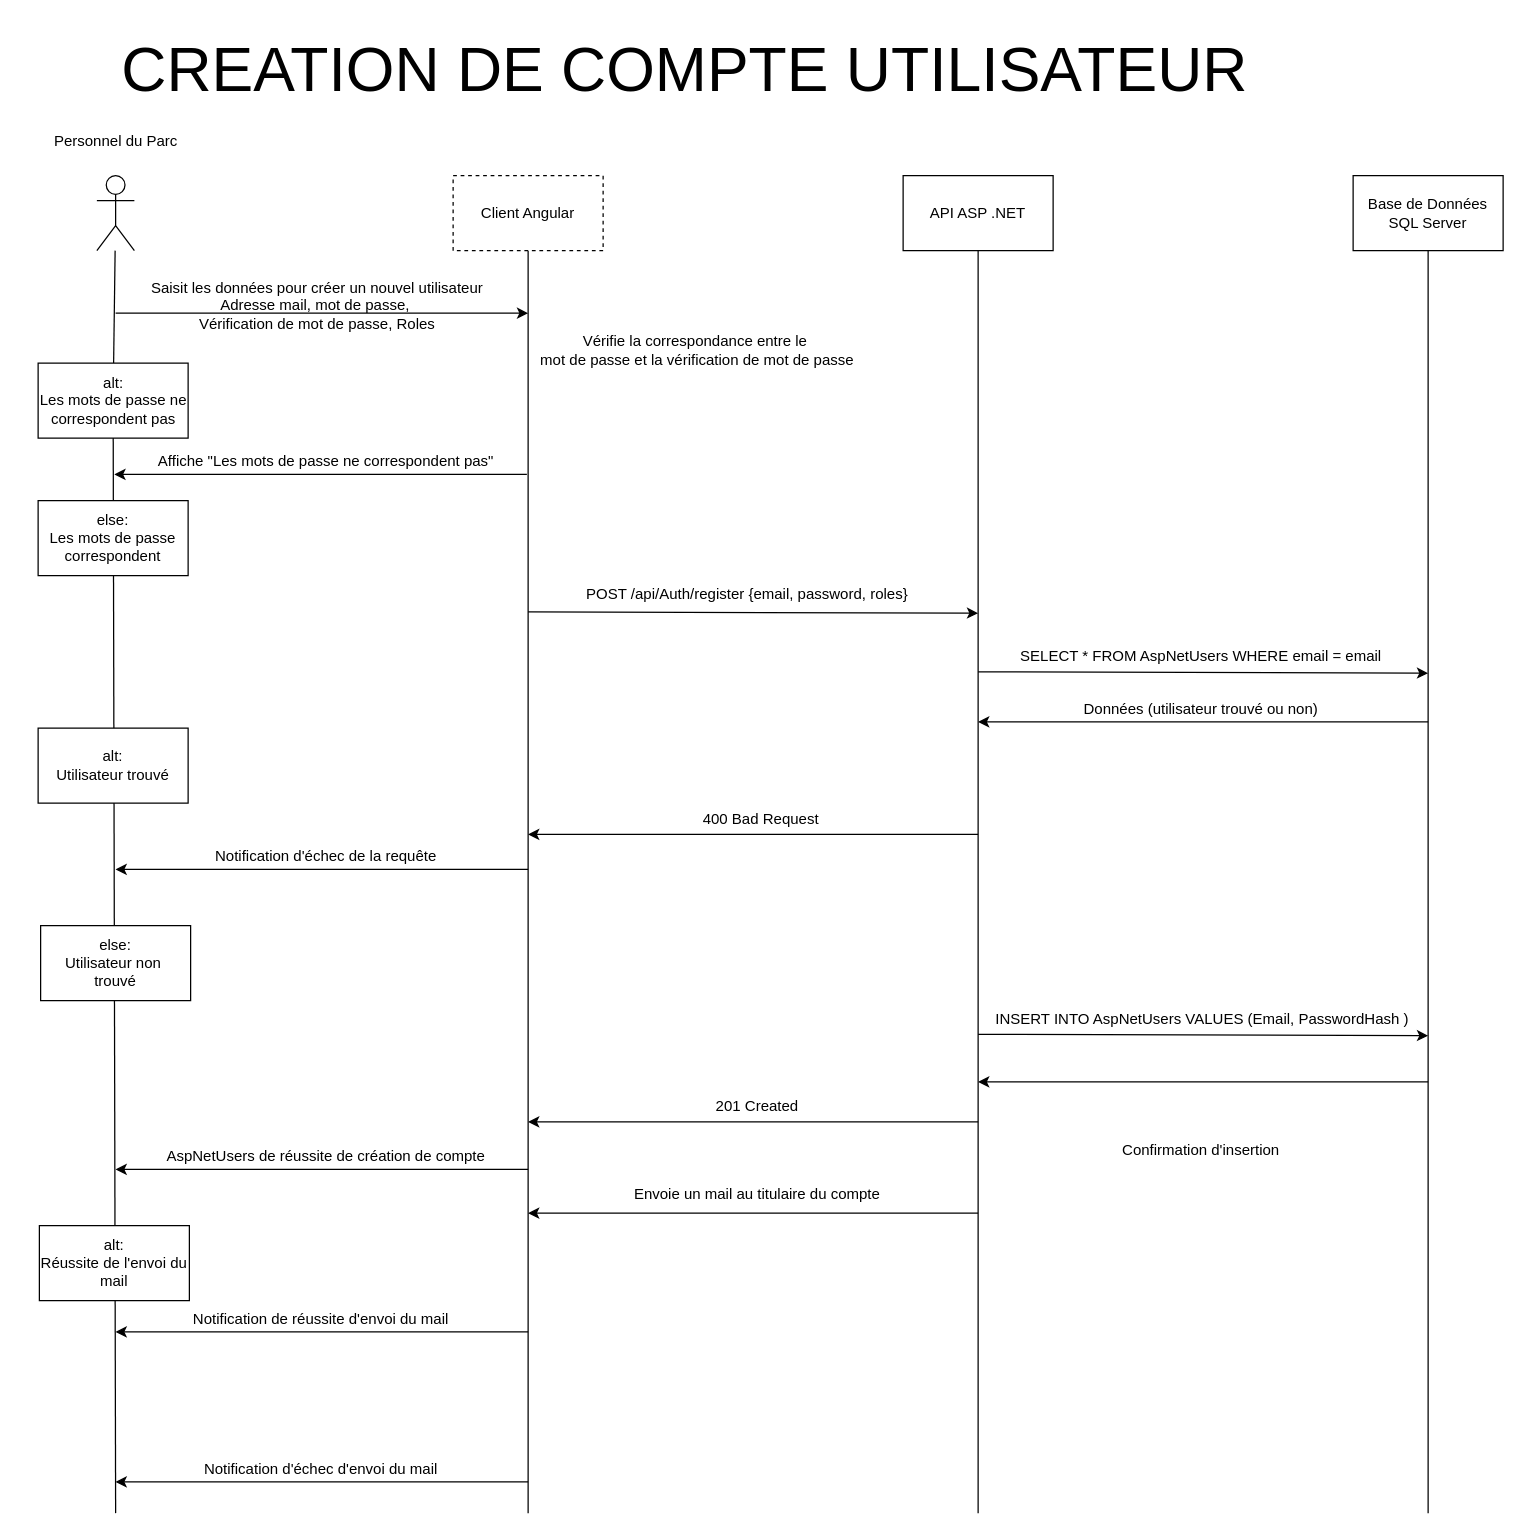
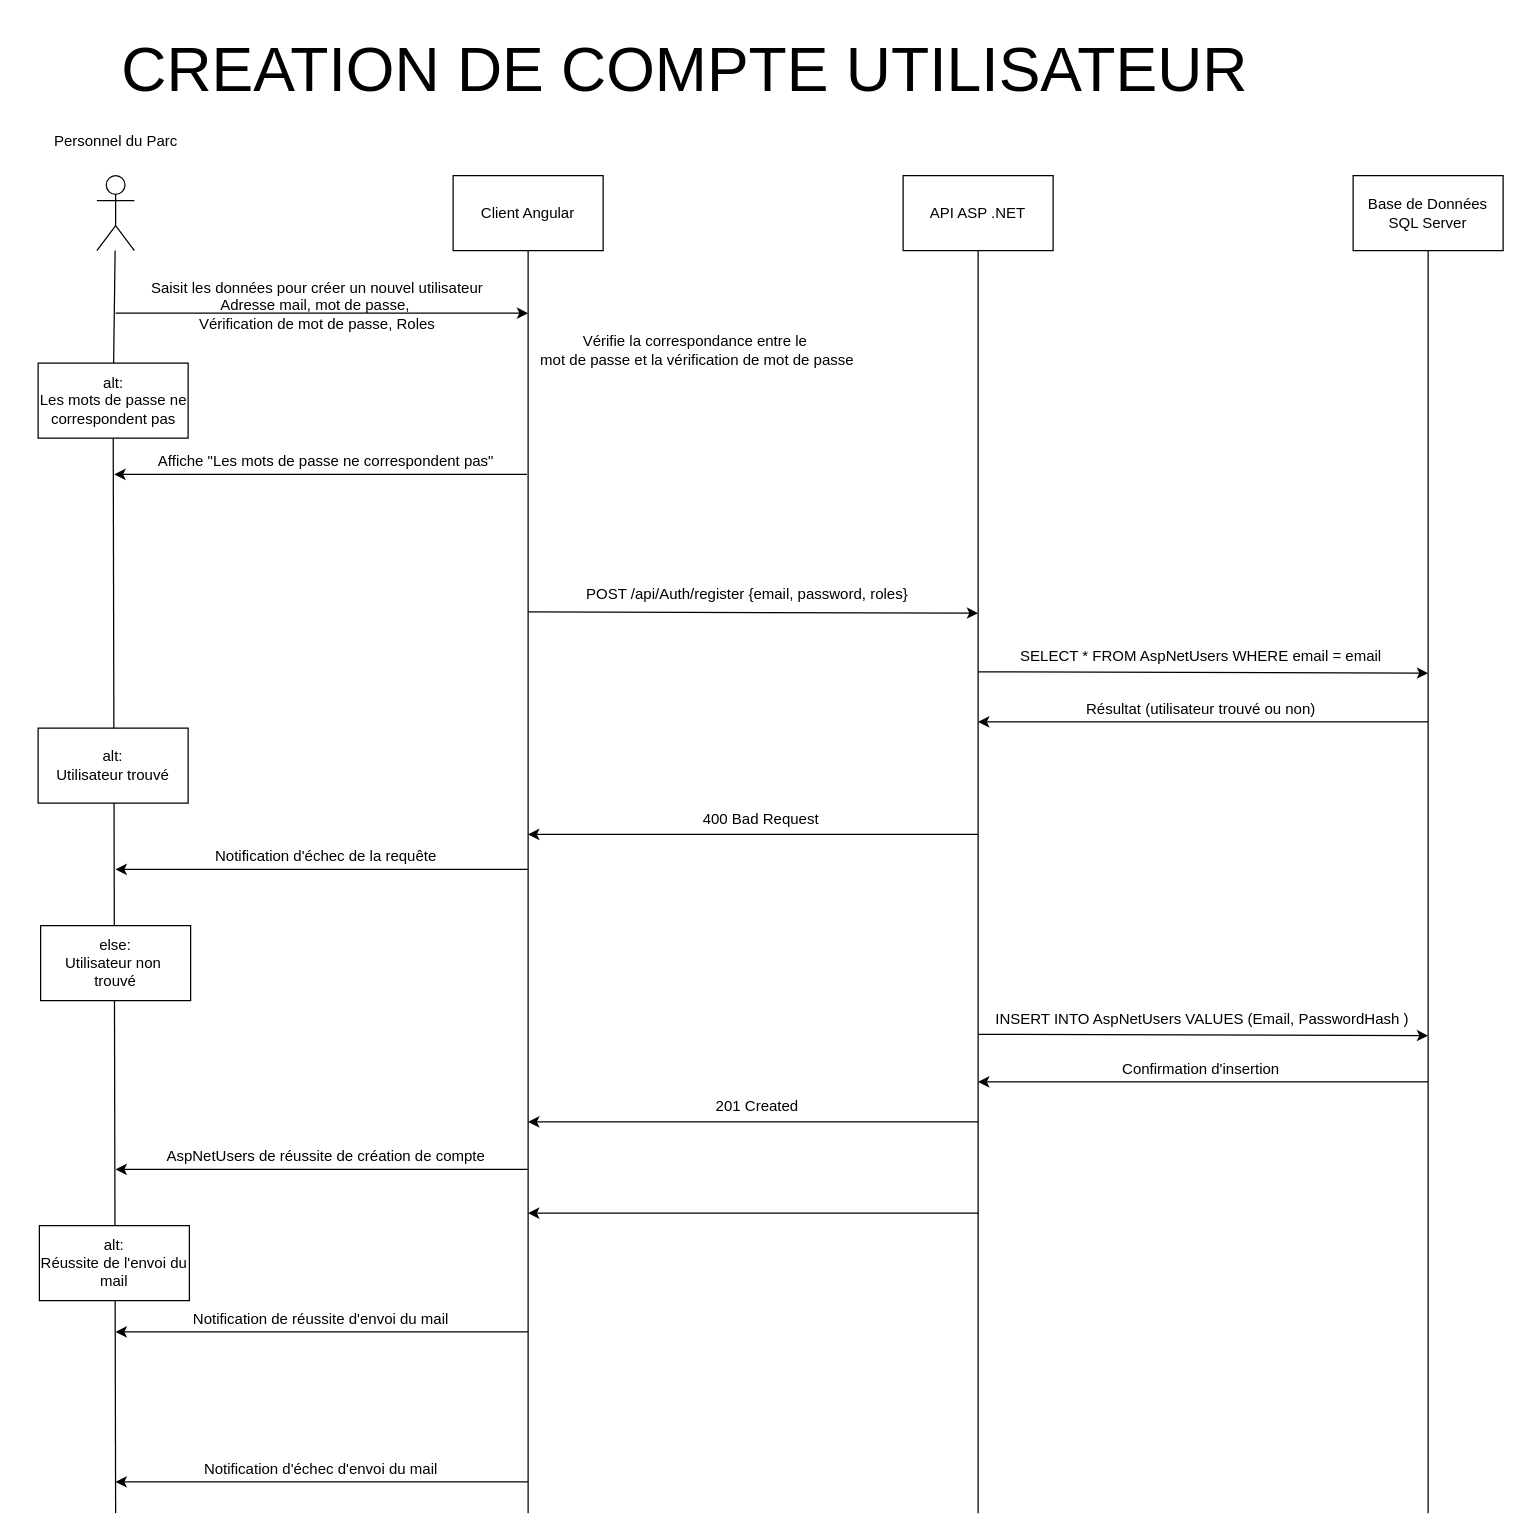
(528, 213) -> (528, 213)
(113, 538) -> none
(1201, 709) -> (1201, 709)
(1201, 1151) -> (1201, 1069)
(757, 1194) -> none
